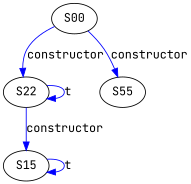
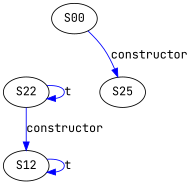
(32, 42) -> none
(123, 92) -> (123, 92)
(26, 166) -> (26, 166)
